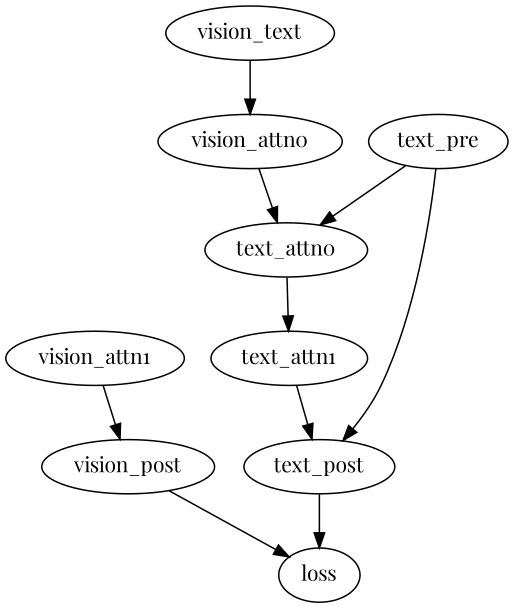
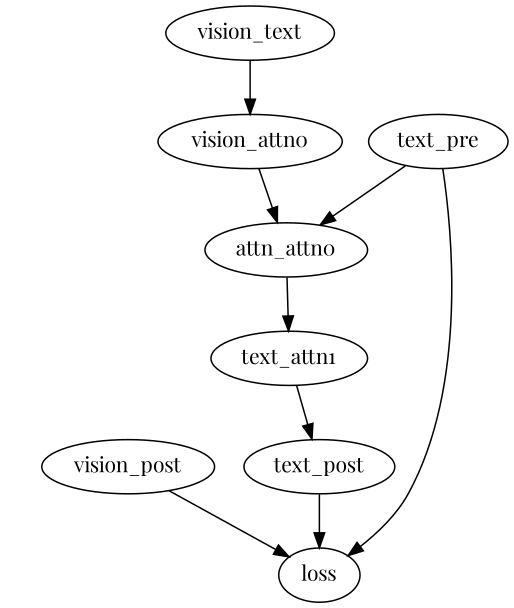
(286, 250) -> (286, 250)
(410, 305) -> (446, 370)
(95, 358) -> none
